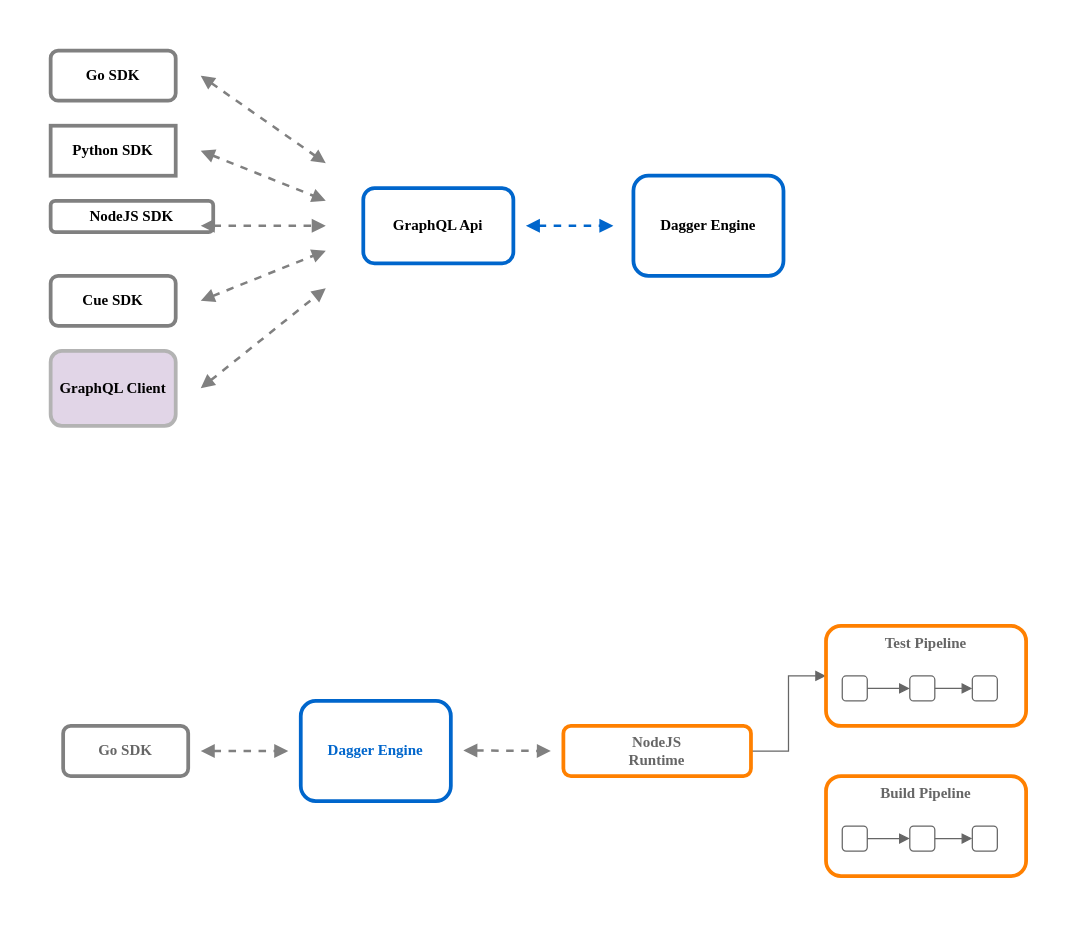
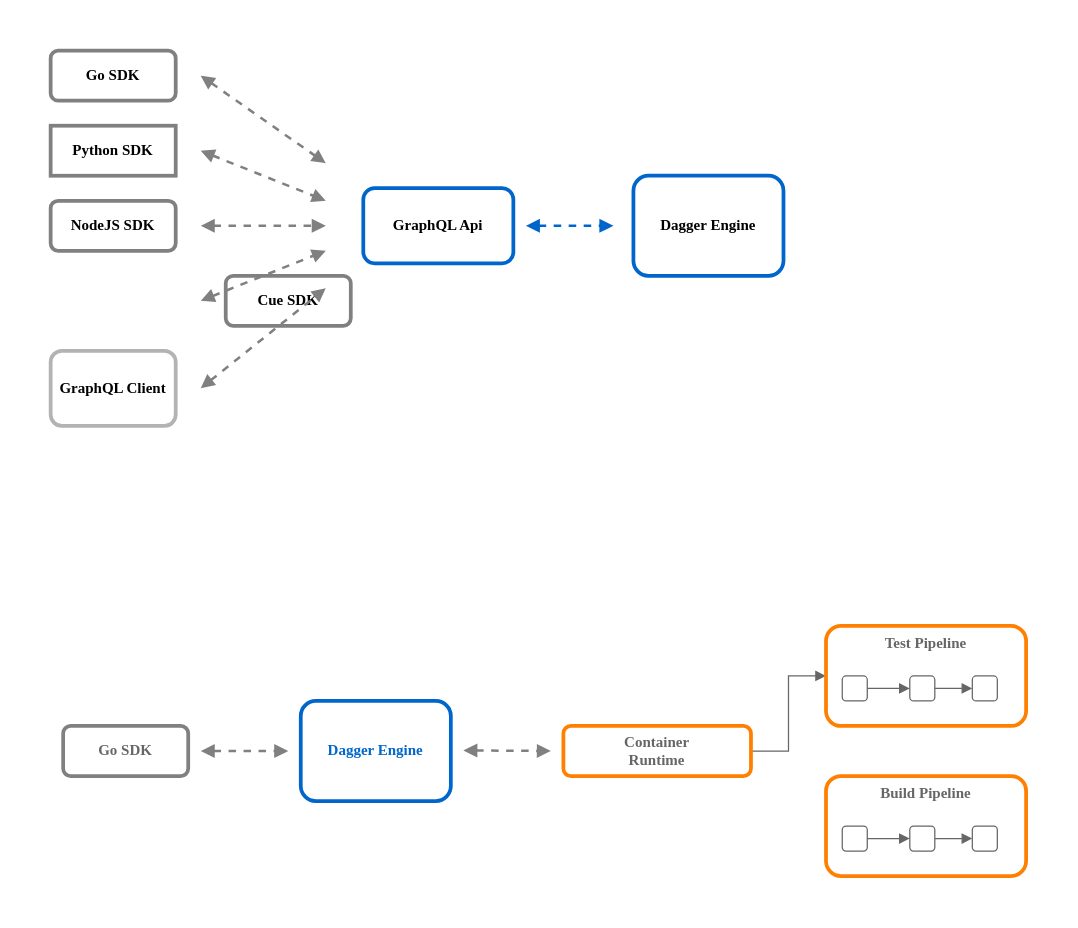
(132, 216) -> (113, 226)
(113, 301) -> (288, 301)
(113, 388) -> (113, 388)
(657, 751) -> (657, 751)
